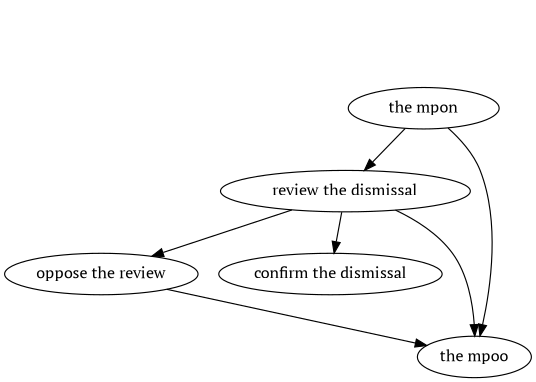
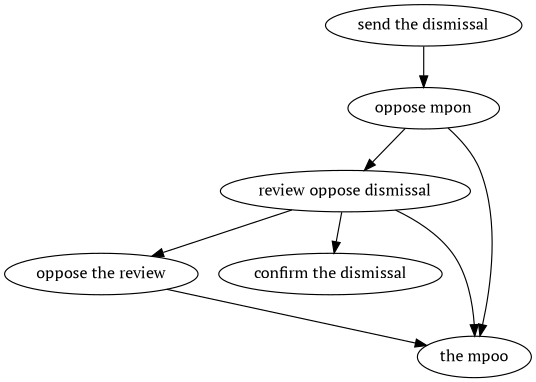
none -> (424, 25)
(424, 108) -> (424, 108)
(345, 191) -> (345, 191)
